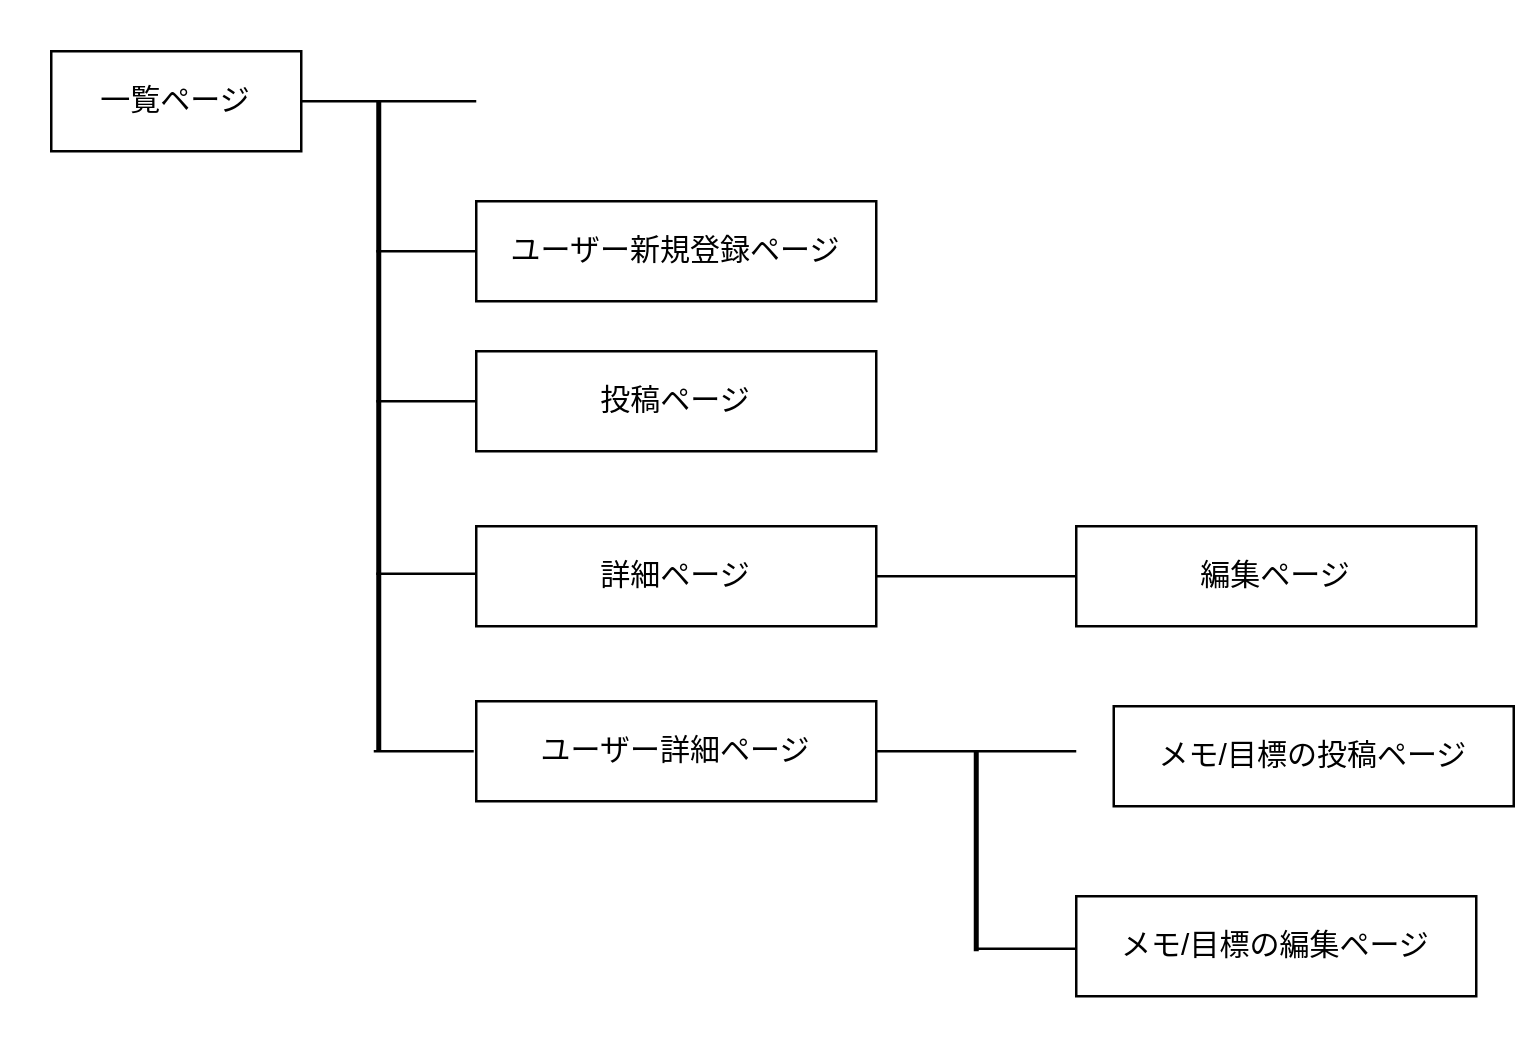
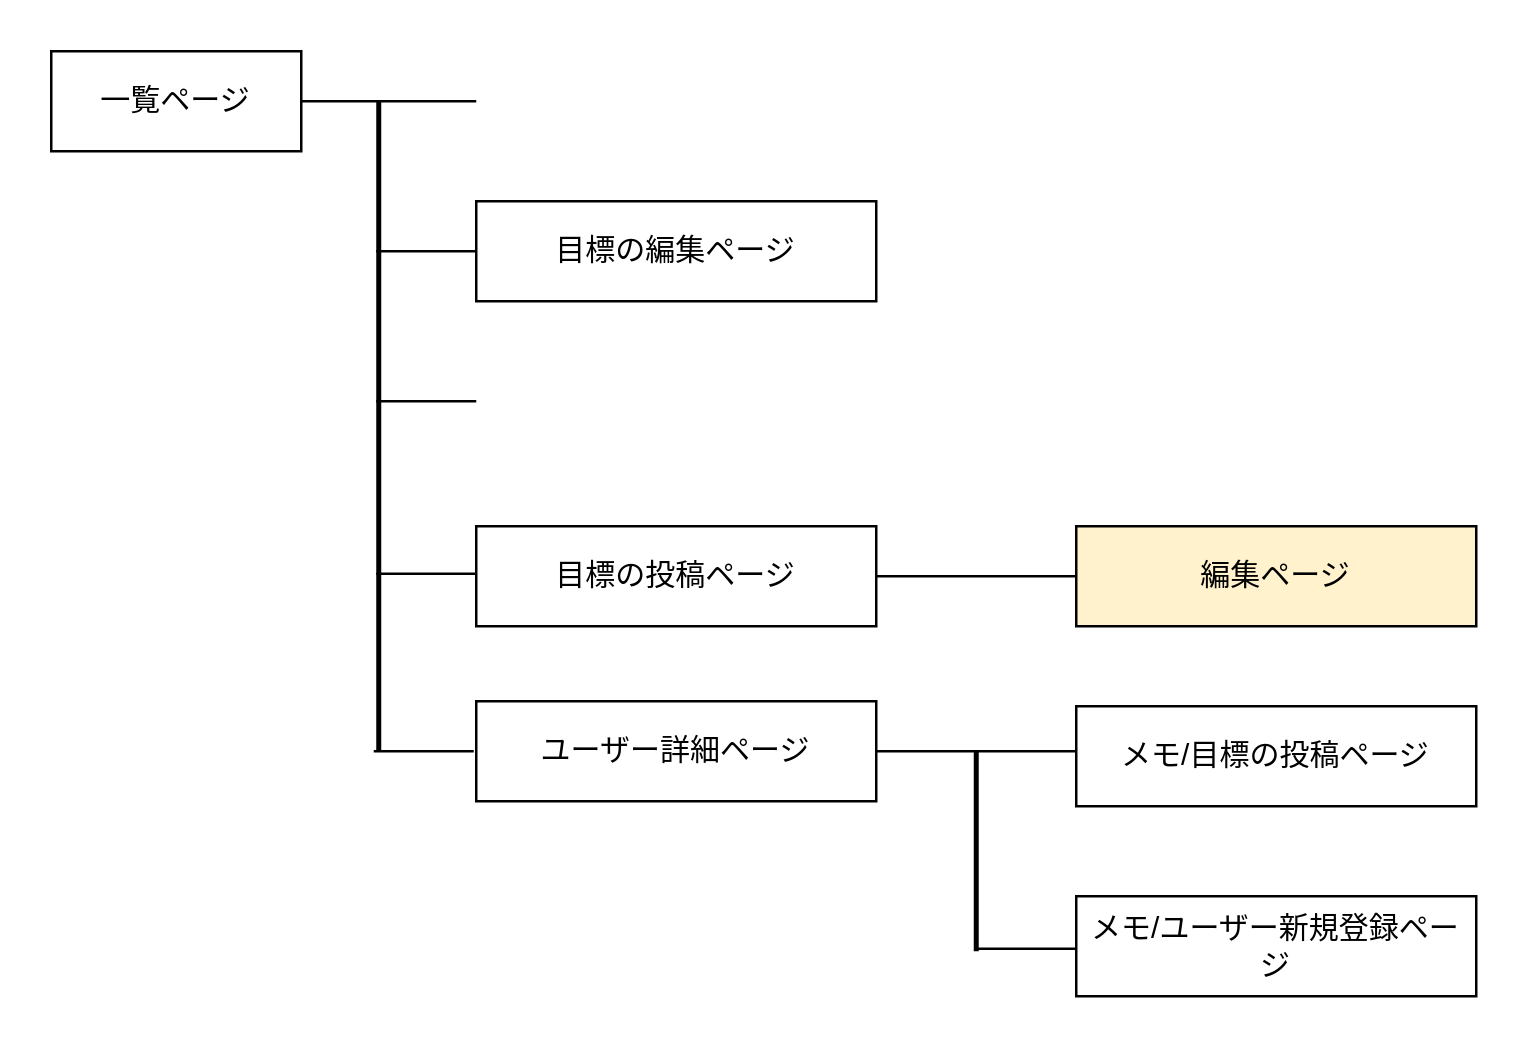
(676, 251) -> (676, 251)
(676, 401) -> none
(676, 576) -> (676, 576)
(1276, 576) -> (1276, 576)
(1314, 756) -> (1276, 756)
(1276, 946) -> (1276, 946)
